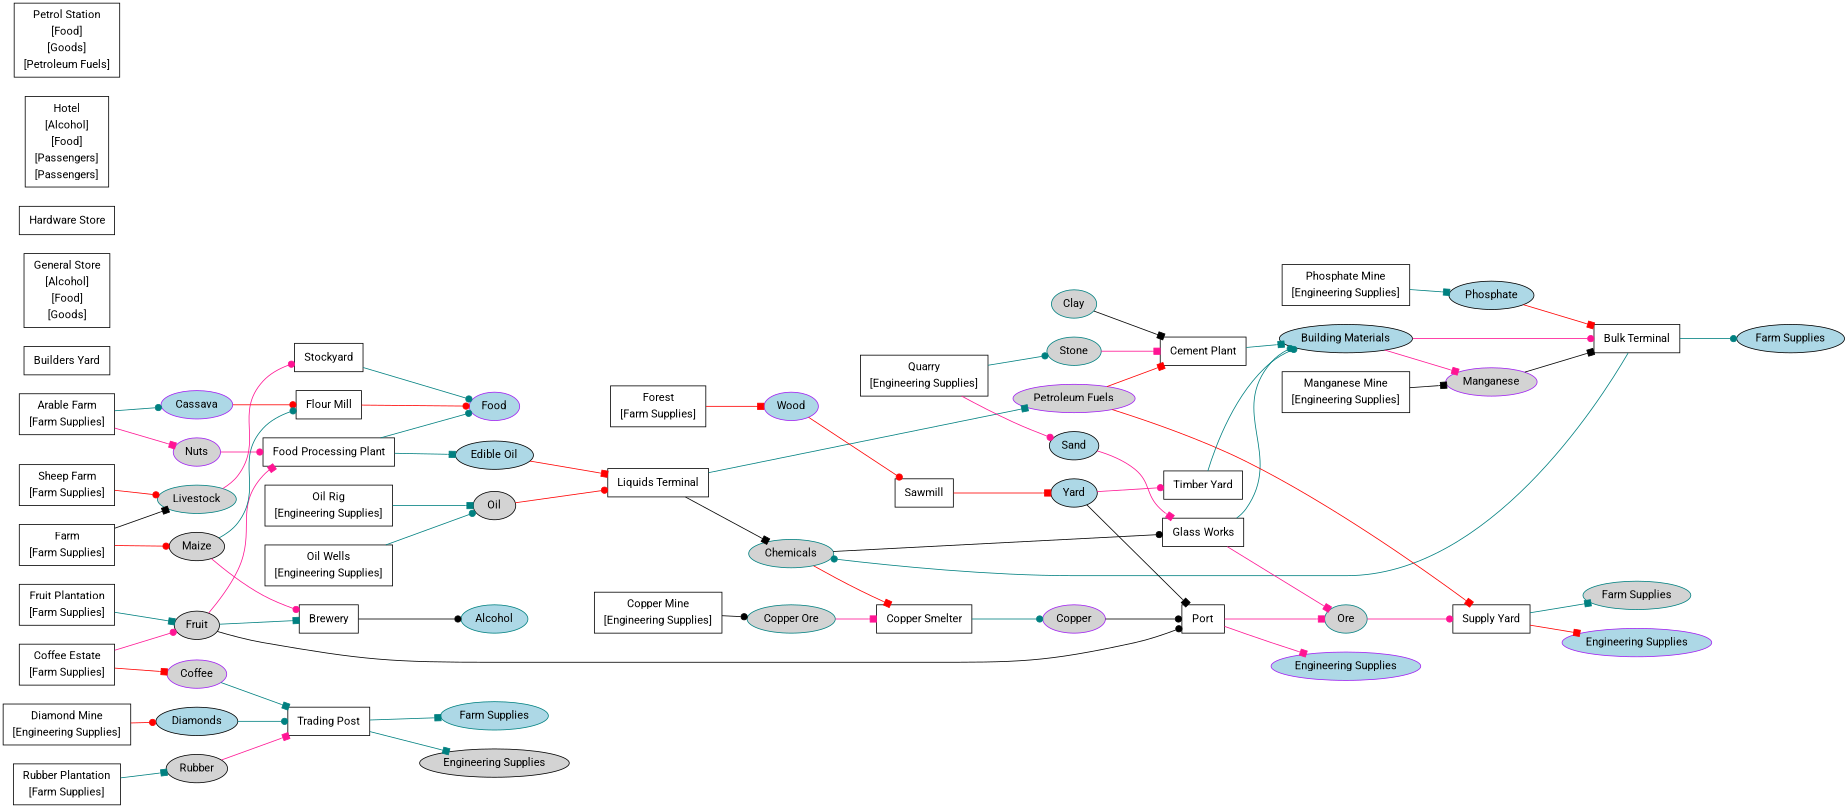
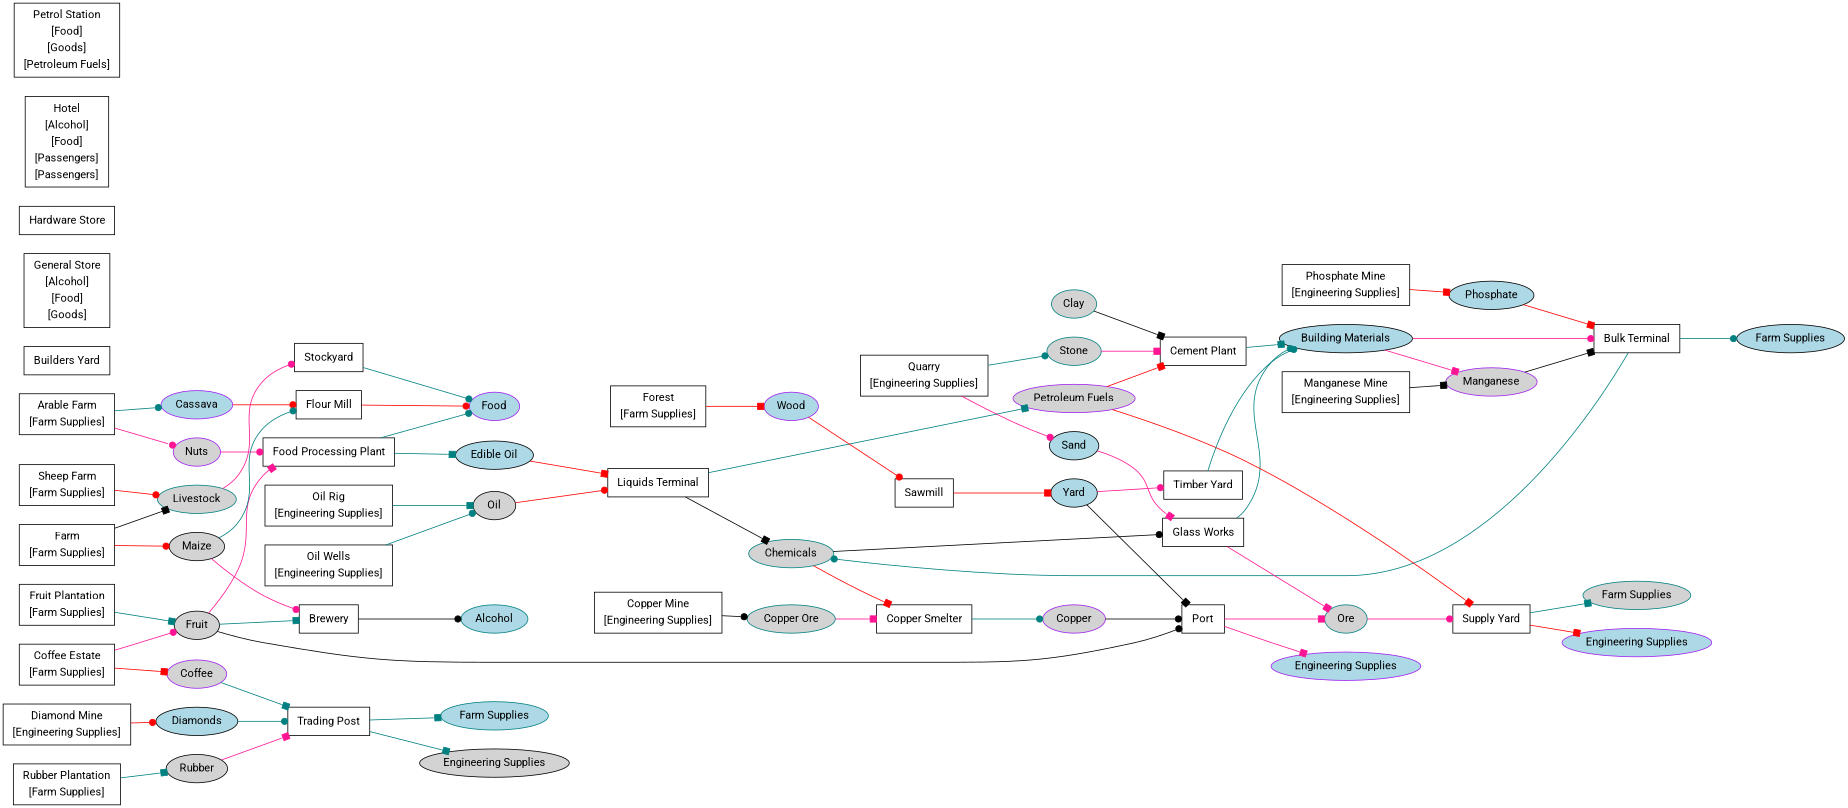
(1426, 291) -> (1426, 291)
(141, 436) -> (141, 436)
